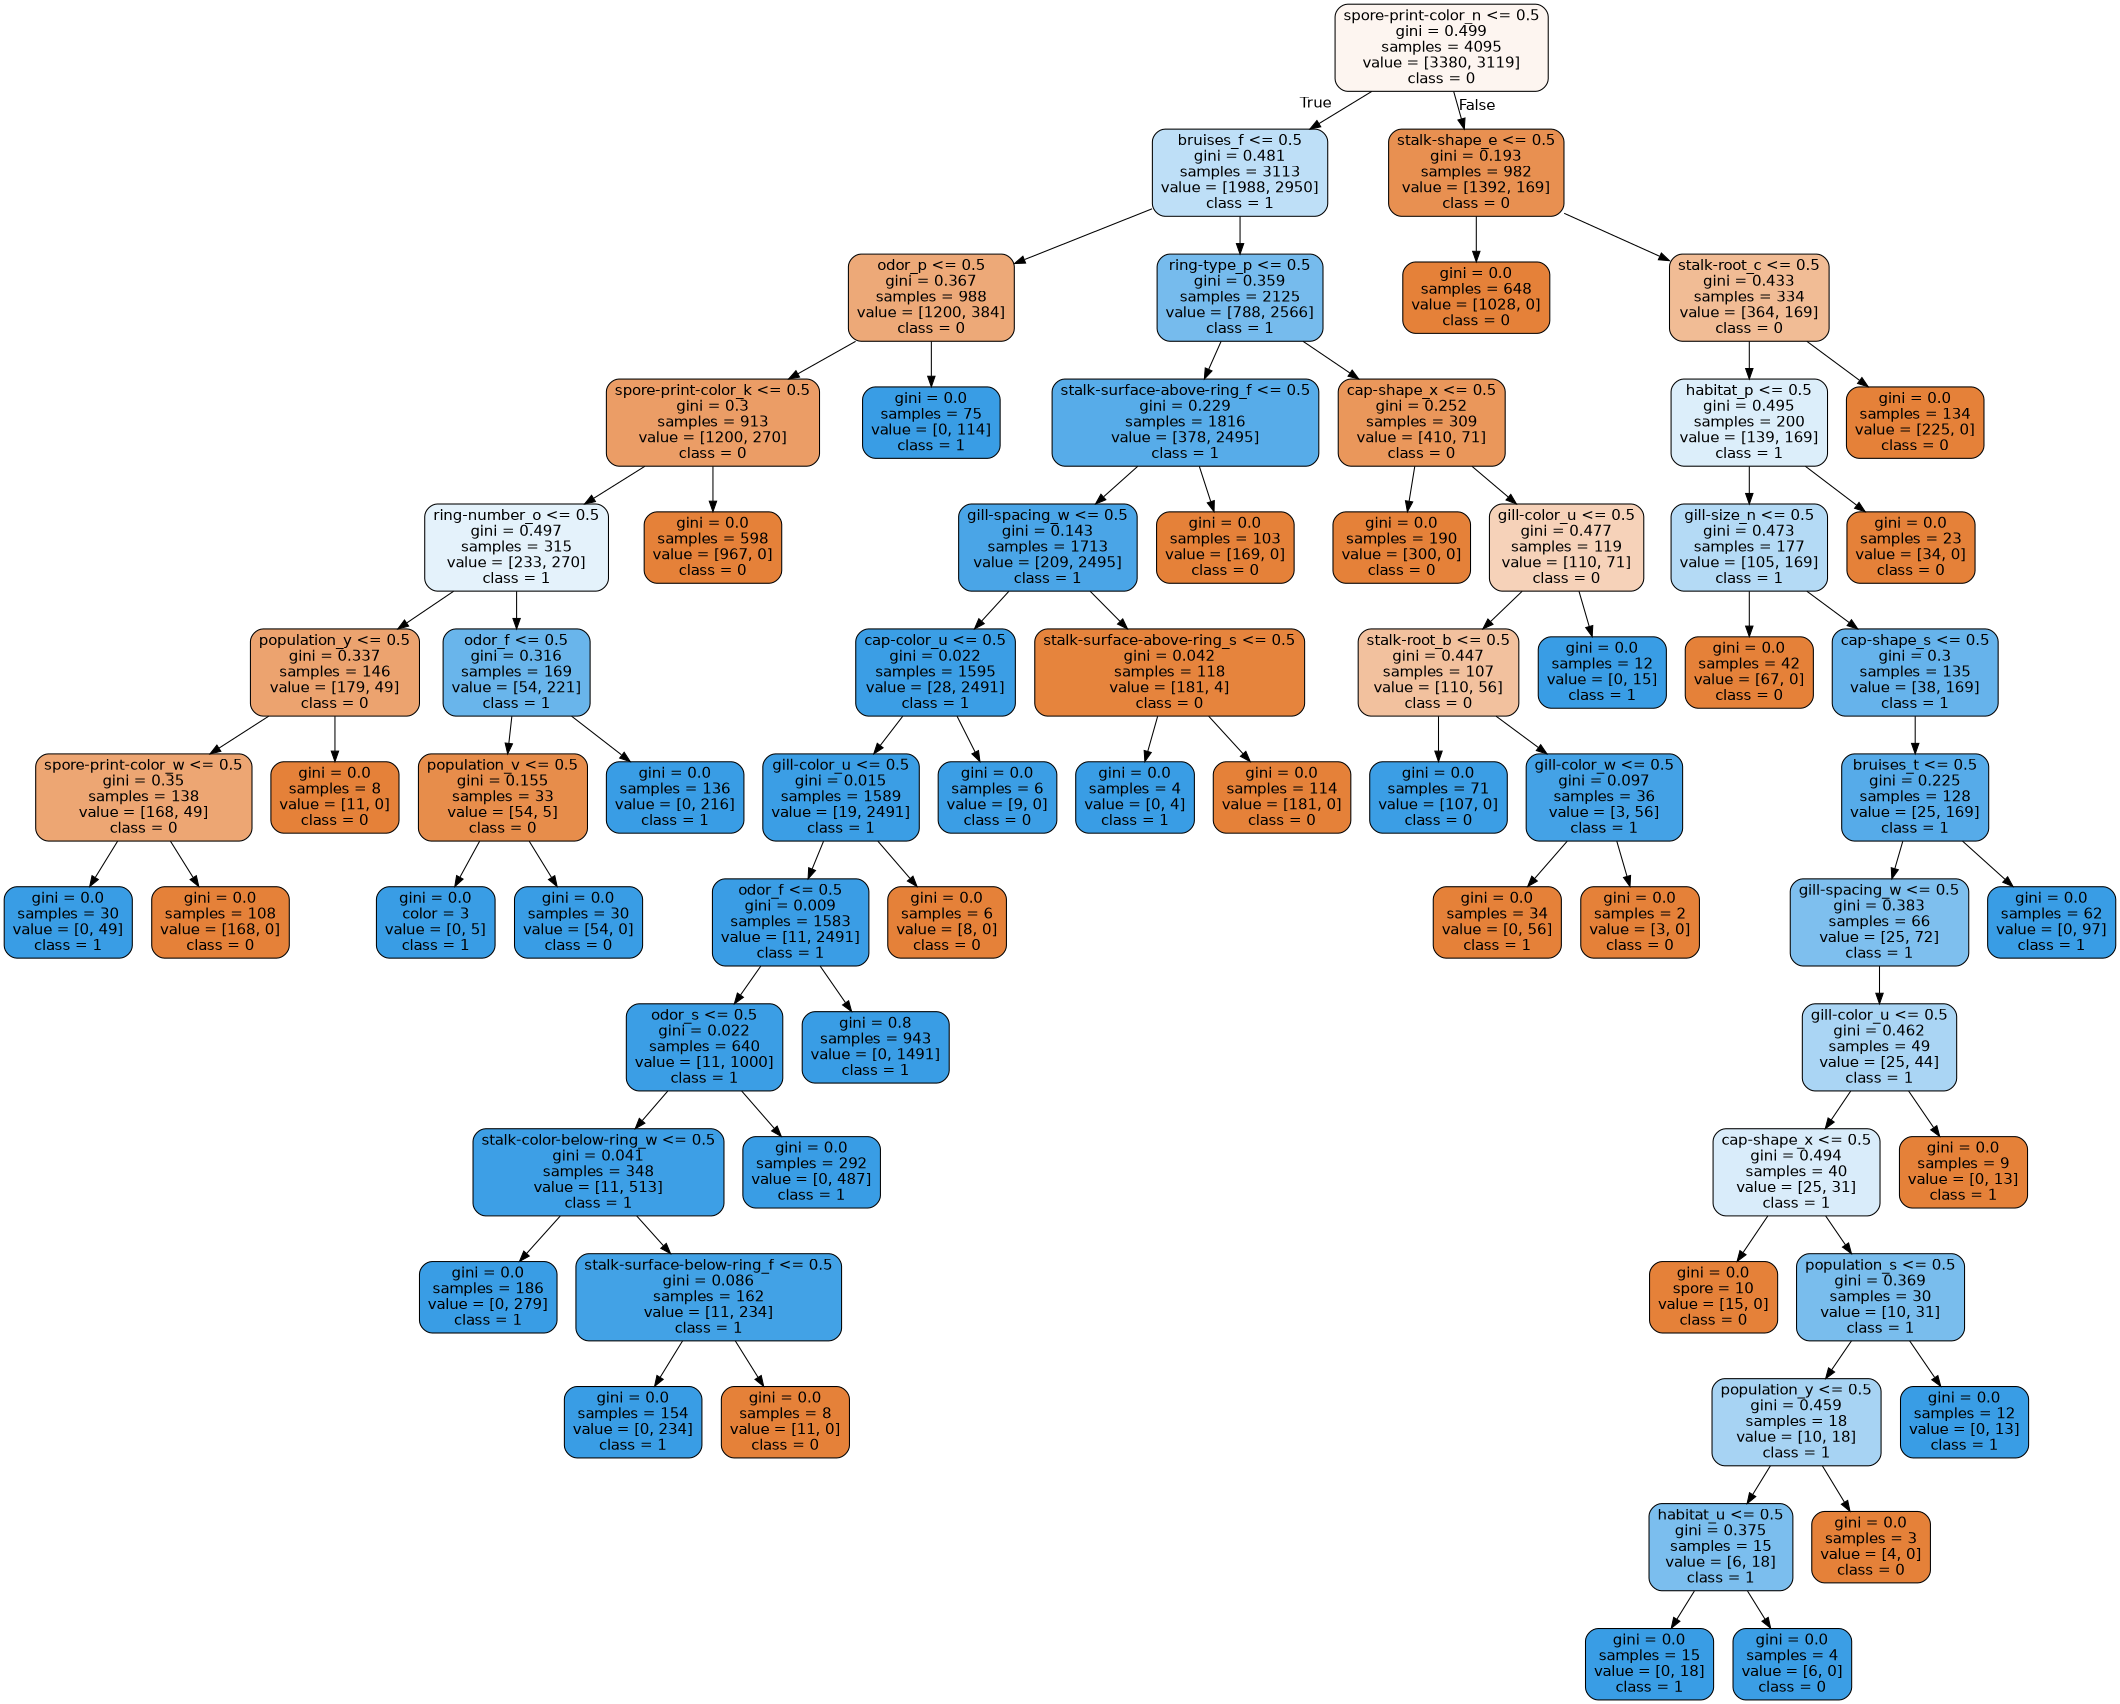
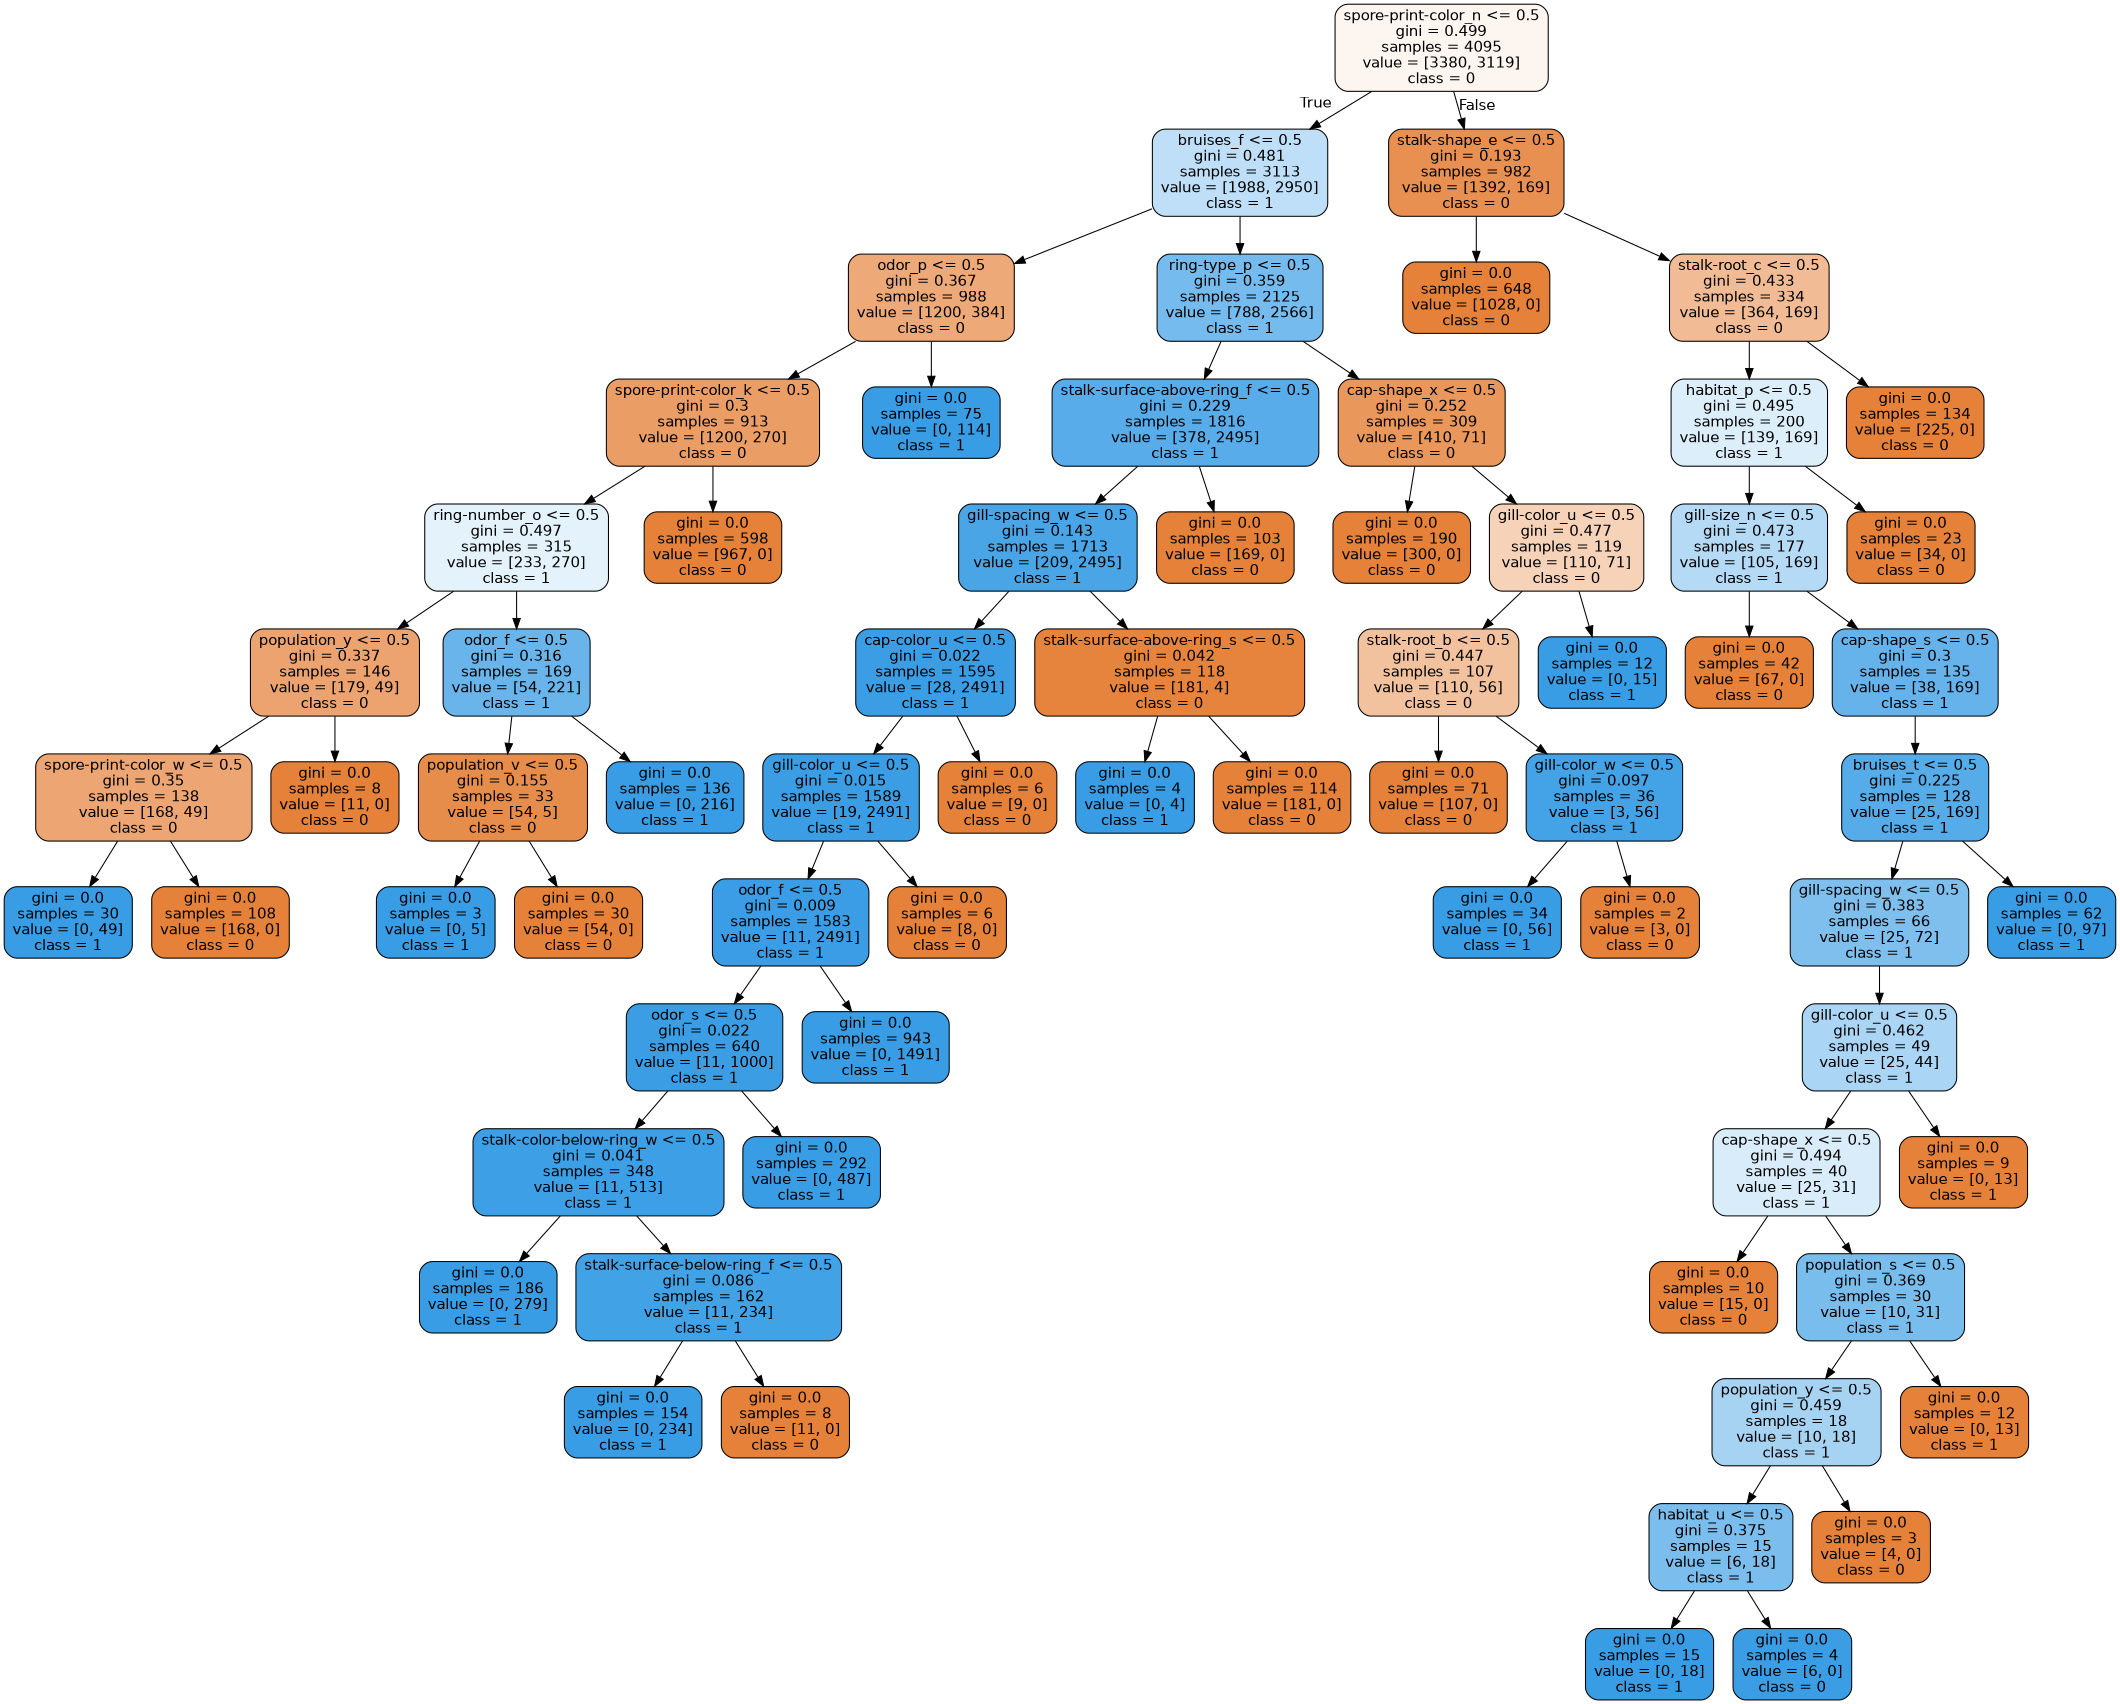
(997, 797) -> (997, 797)
(1438, 797) -> (1438, 797)
(436, 922) -> (436, 922)
(579, 922) -> (579, 922)
(1497, 922) -> (1497, 922)
(876, 1047) -> (876, 1047)
(1714, 1297) -> (1714, 1297)
(1965, 1422) -> (1965, 1422)
